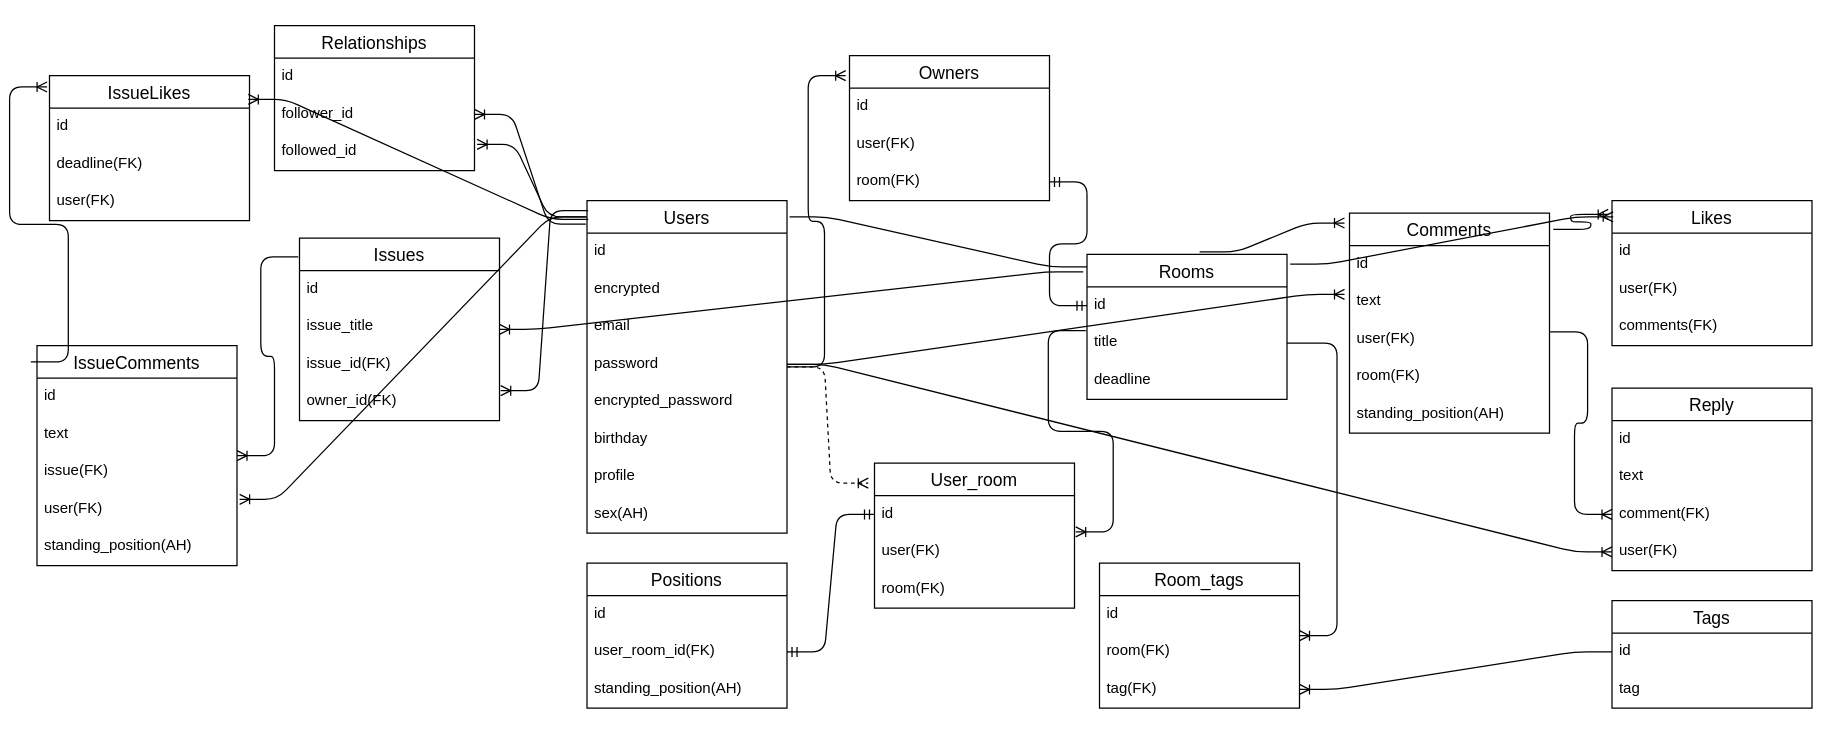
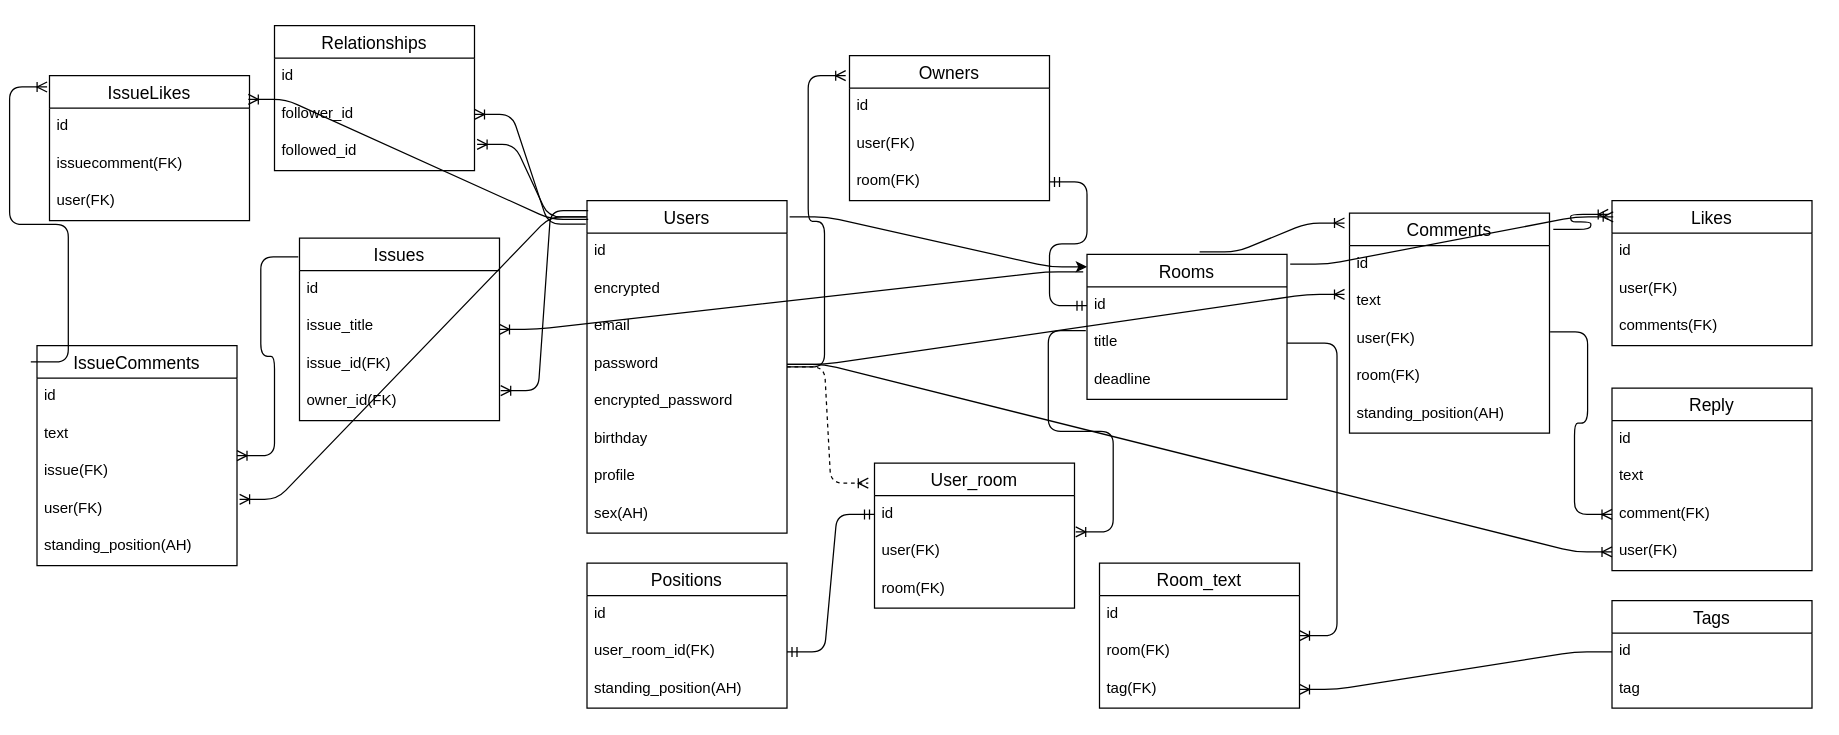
(103, 163) -> (122, 163)
(1080, 267) -> (1077, 267)
(1199, 580) -> (1199, 580)
